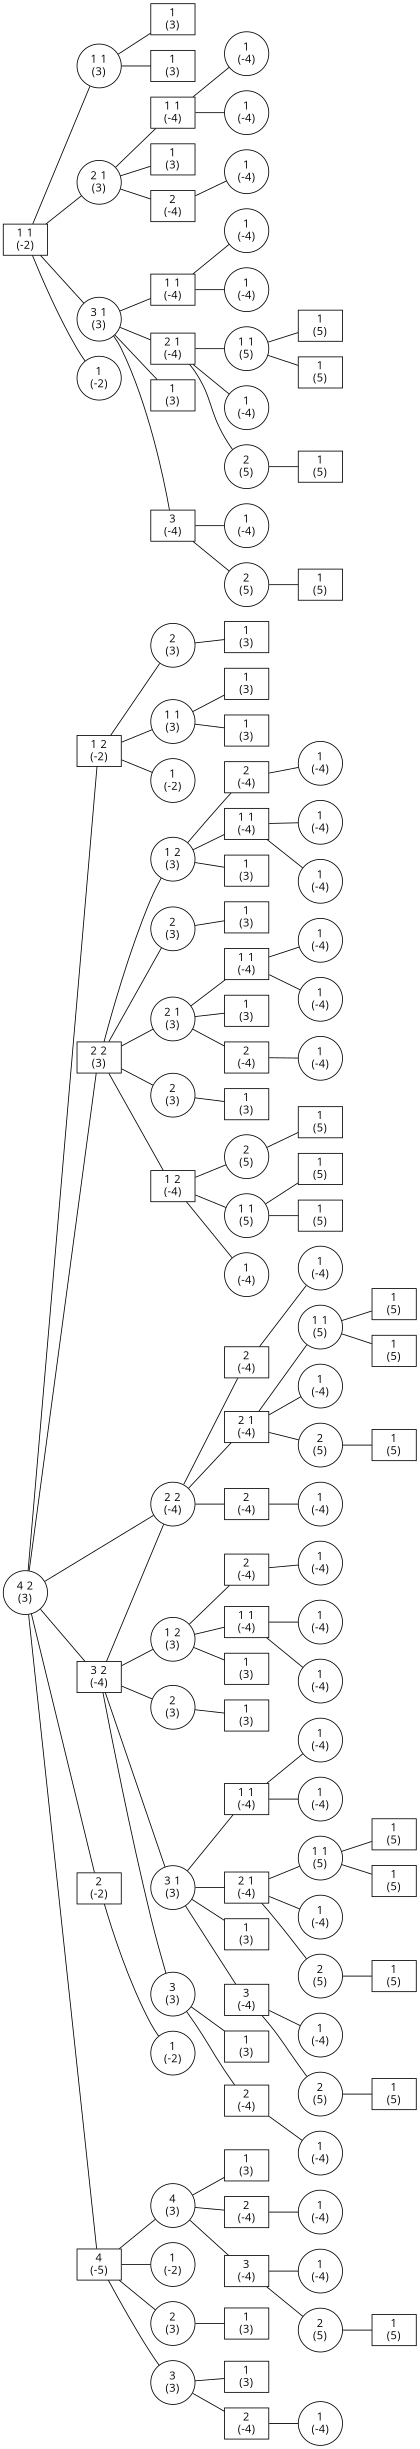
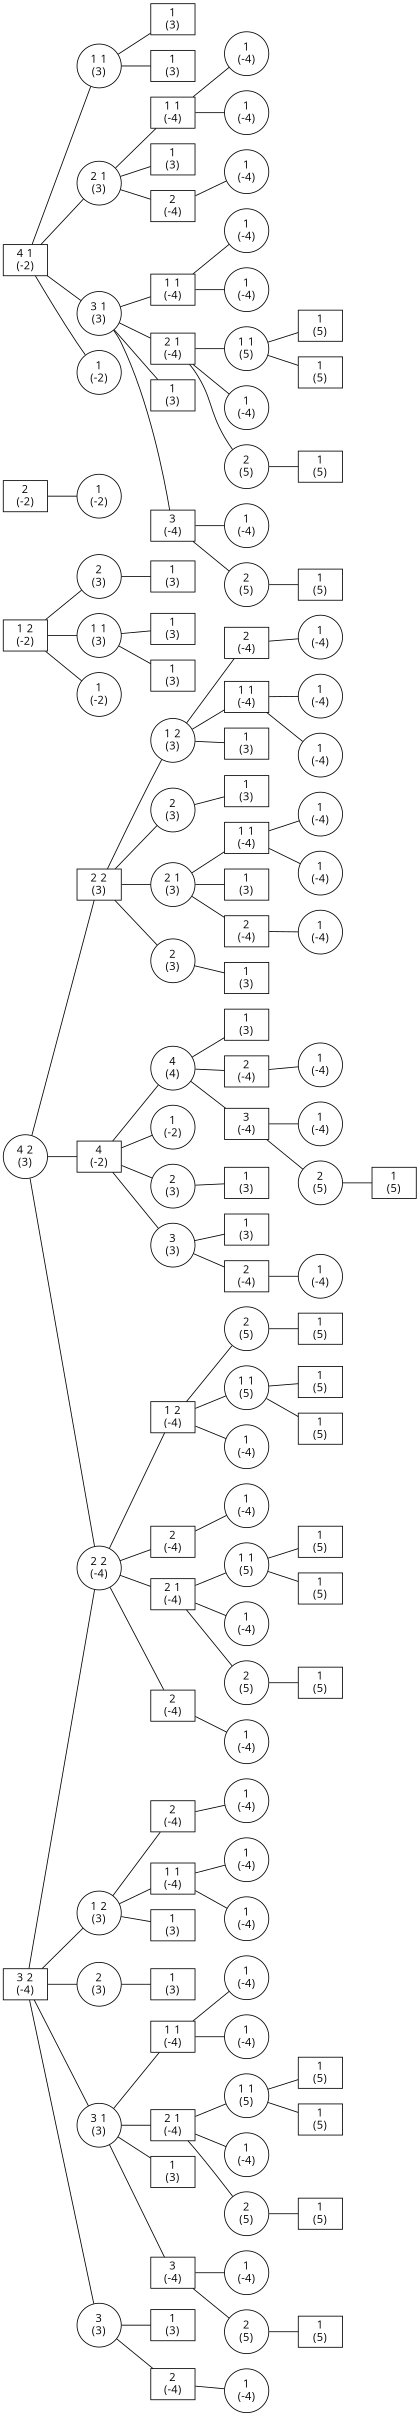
(25, 240) -> (25, 260)
(136, 1122) -> (137, 1491)
(63, 1169) -> none
(63, 1635) -> none
(63, 1743) -> none
(173, 2206) -> (173, 1068)
(99, 2265) -> (99, 1157)
